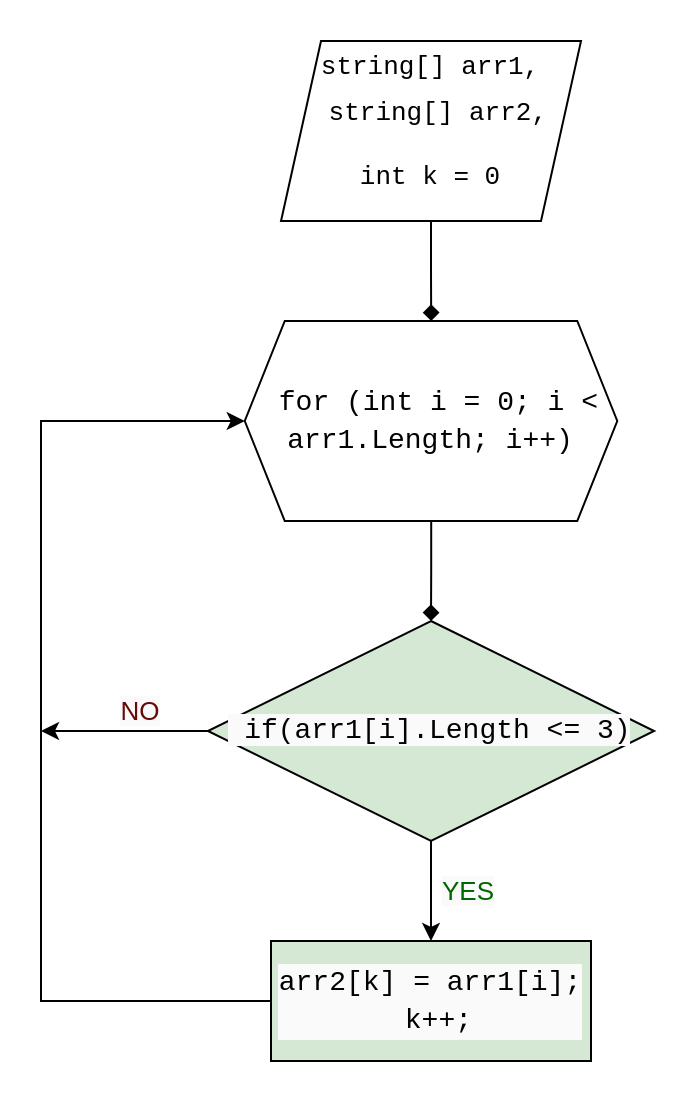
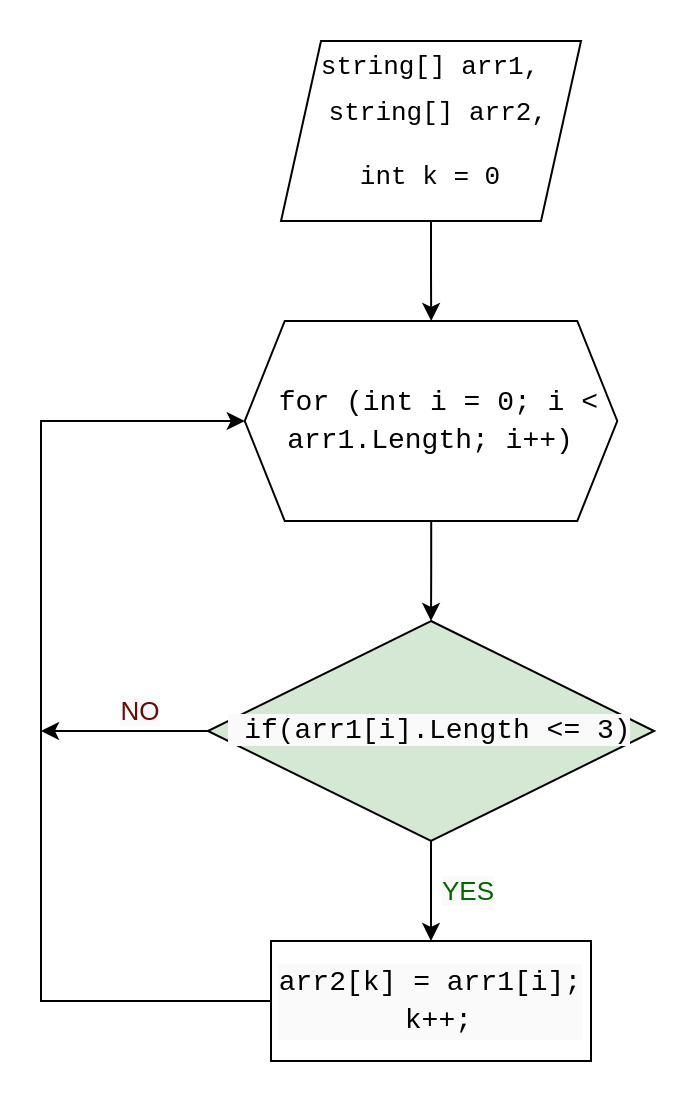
(431, 304) -> (431, 305)
(431, 605) -> (431, 606)
(431, 1001) -> (431, 1001)
